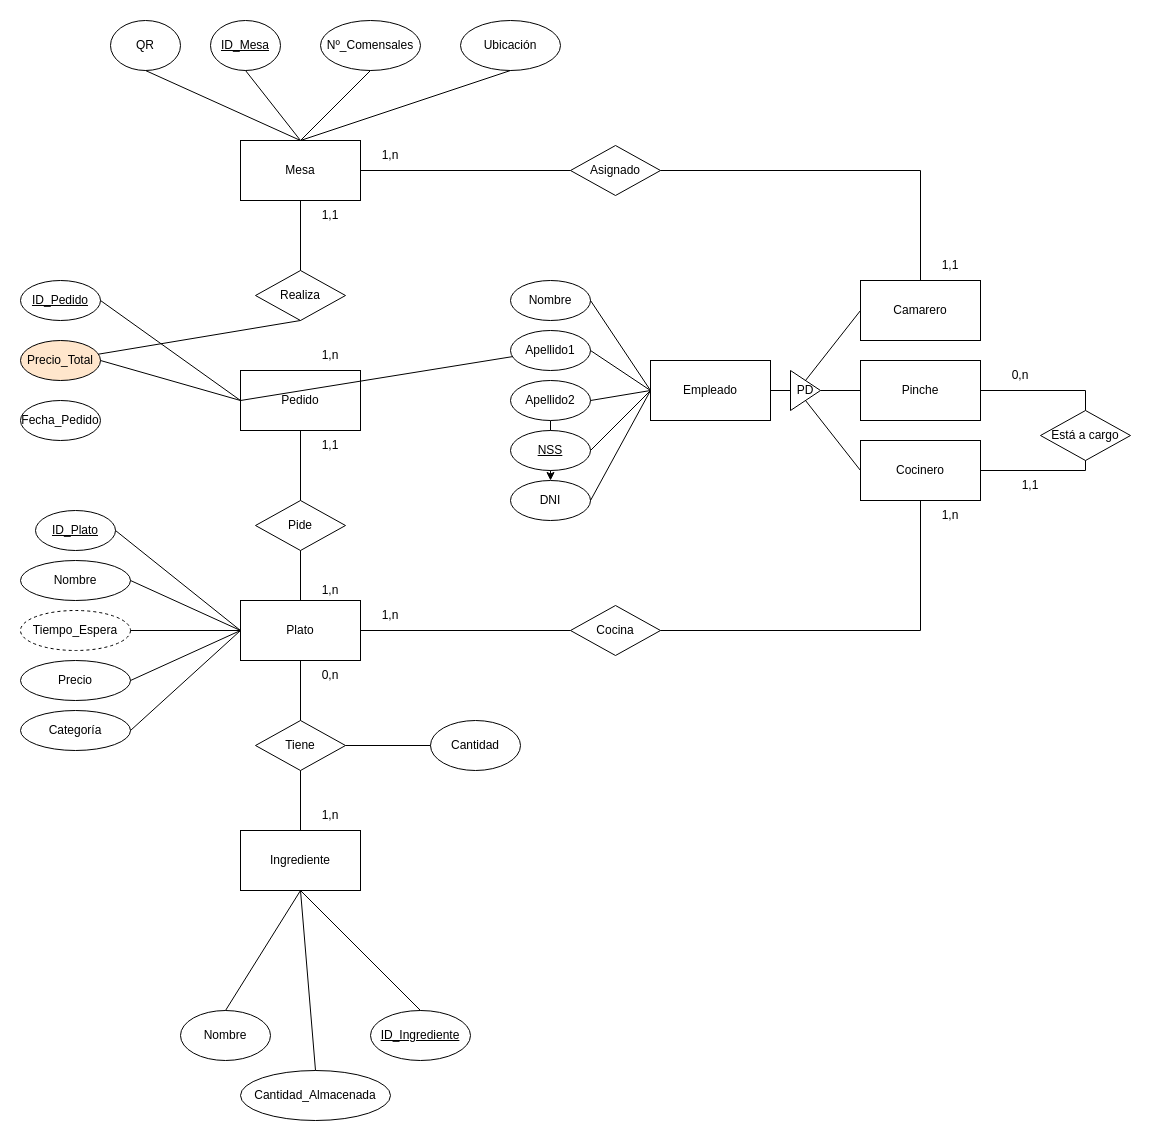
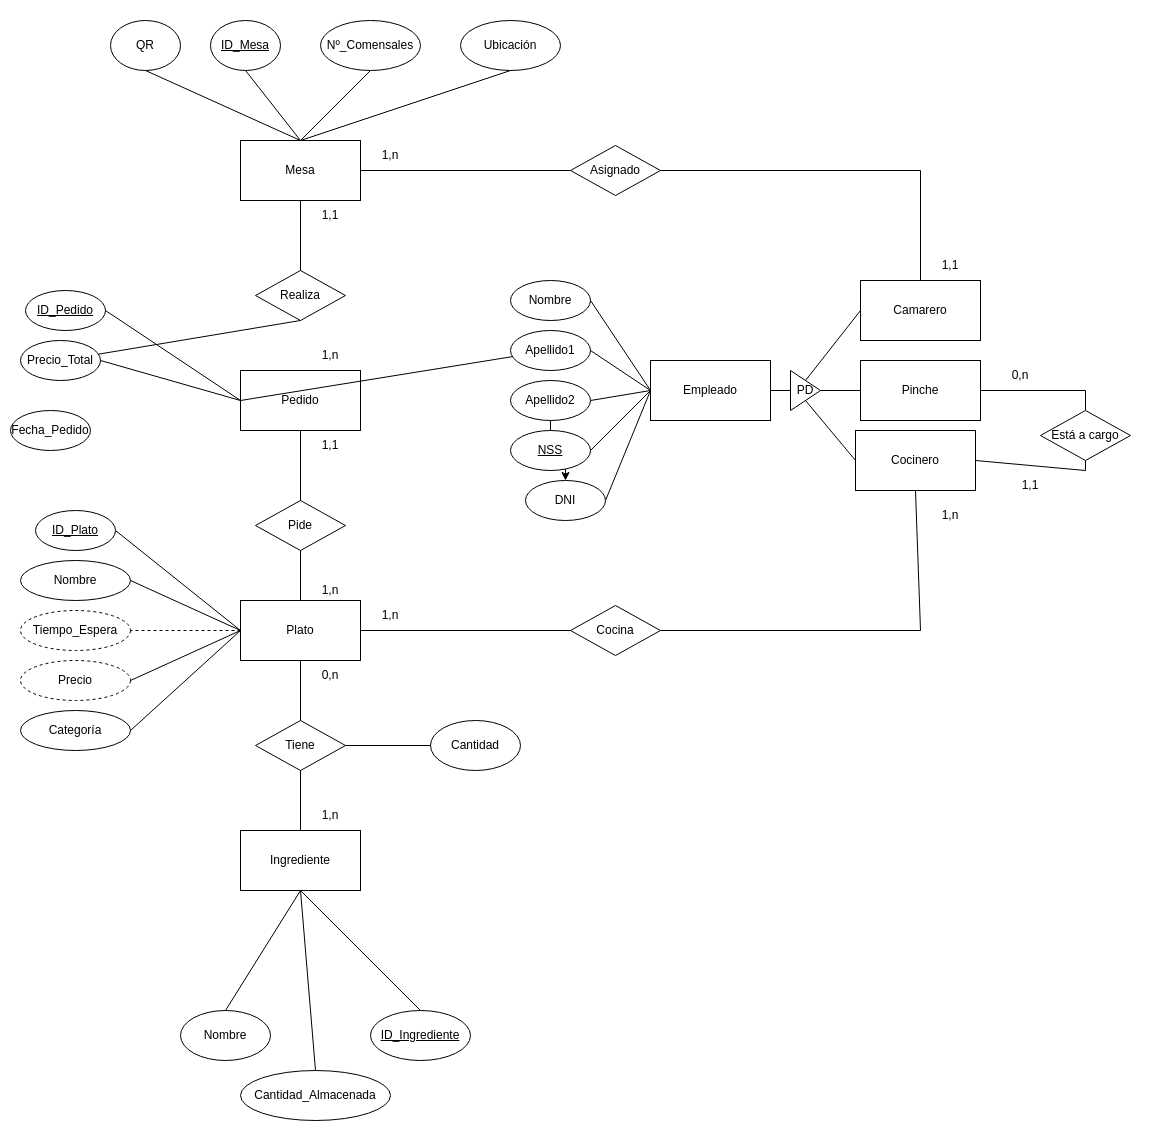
(61, 301) -> (66, 311)
(61, 361) -> (61, 361)
(61, 421) -> (51, 431)
(921, 471) -> (916, 461)
(551, 501) -> (566, 501)
(184, 631) -> (184, 631)
(76, 681) -> (76, 681)
